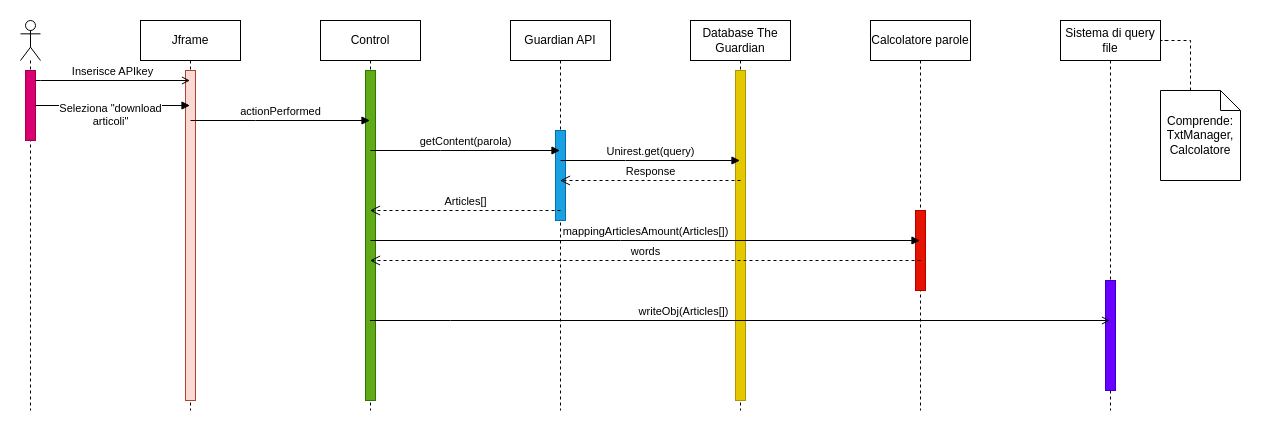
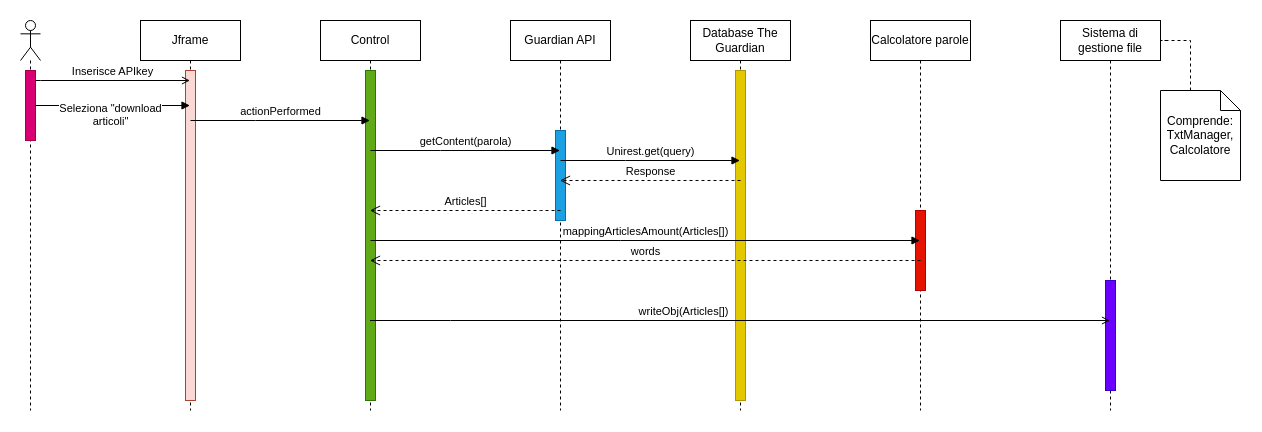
(1111, 41) -> (1111, 41)
